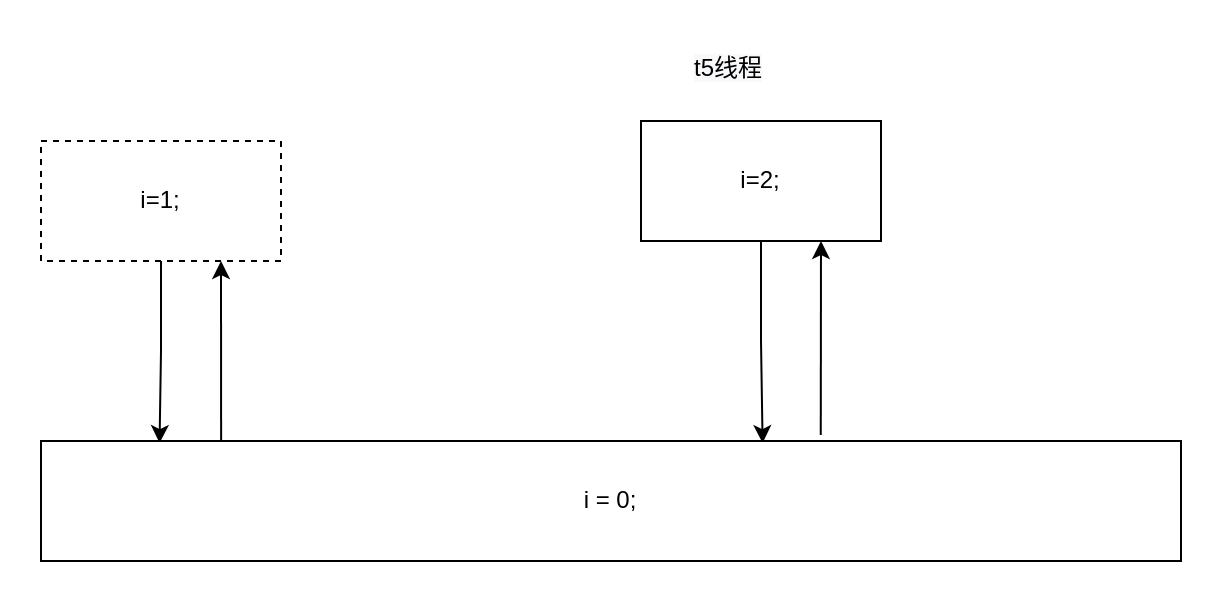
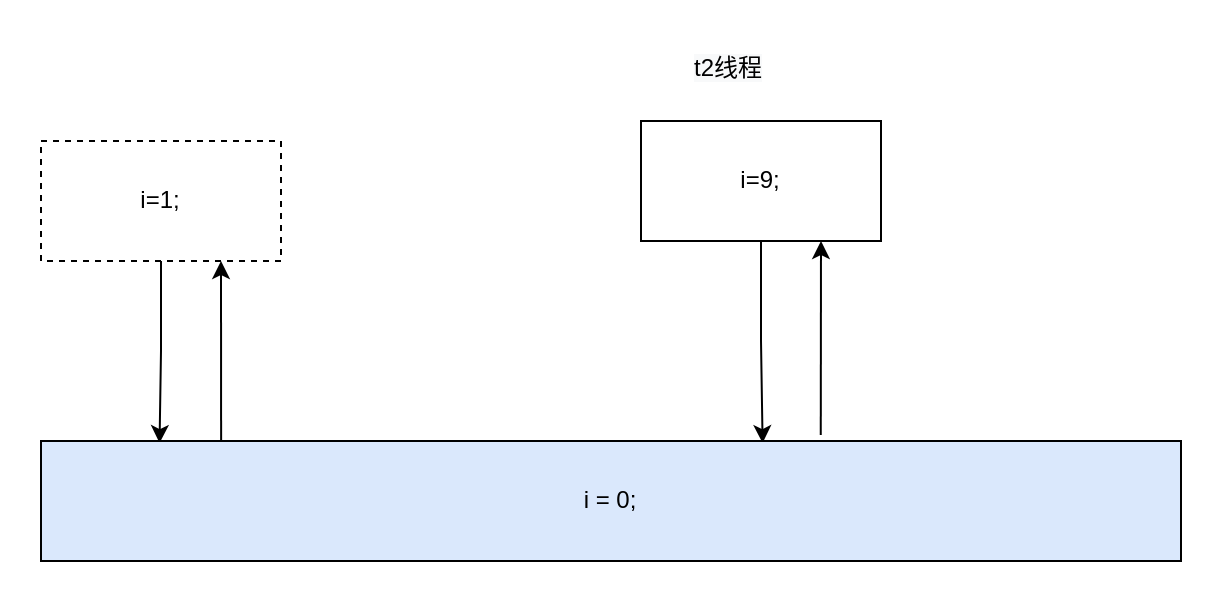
(732, 69) -> (732, 69)
(761, 181) -> (761, 181)
(611, 501) -> (611, 501)
